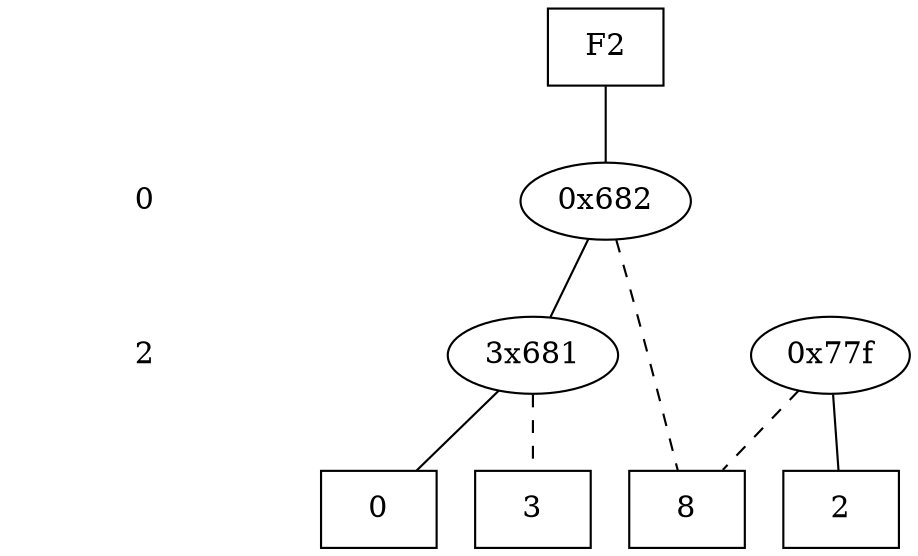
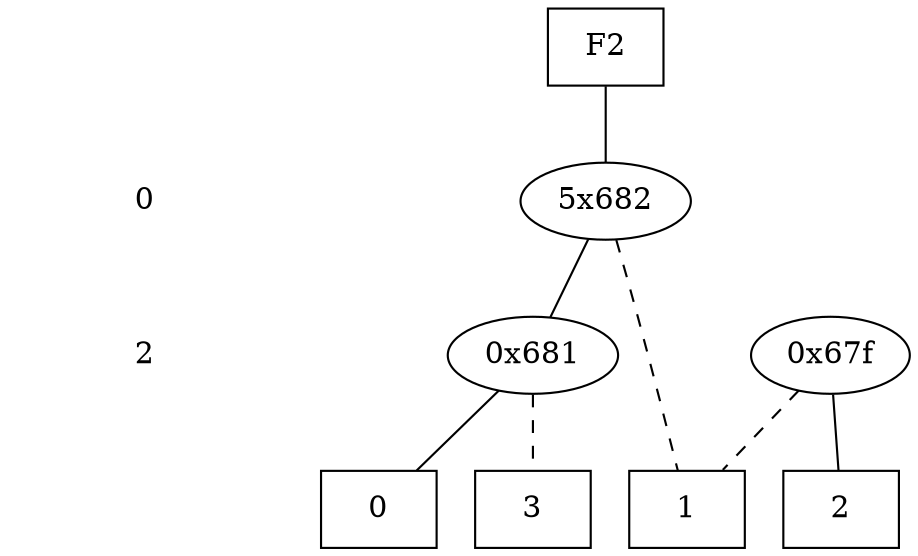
(606, 201) -> (606, 201)
(533, 355) -> (533, 355)
(830, 355) -> (830, 355)
(687, 509) -> (687, 509)
